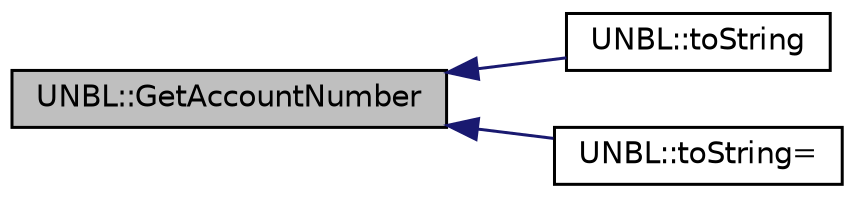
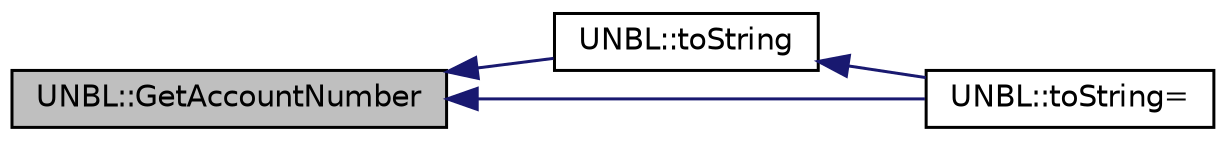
none -> (887, 72)
